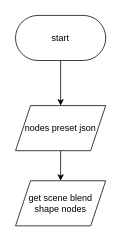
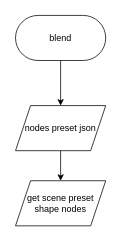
(60, 38) -> (60, 38)
(60, 203) -> (60, 203)
